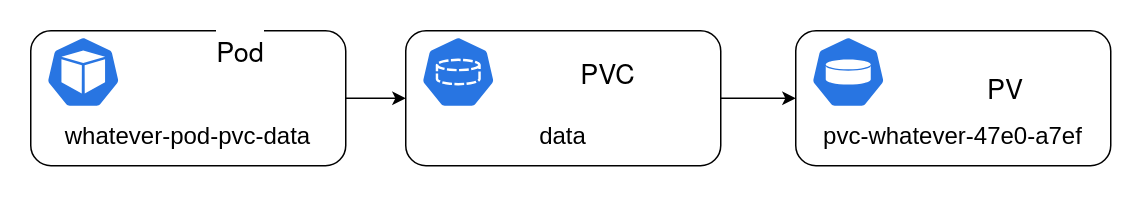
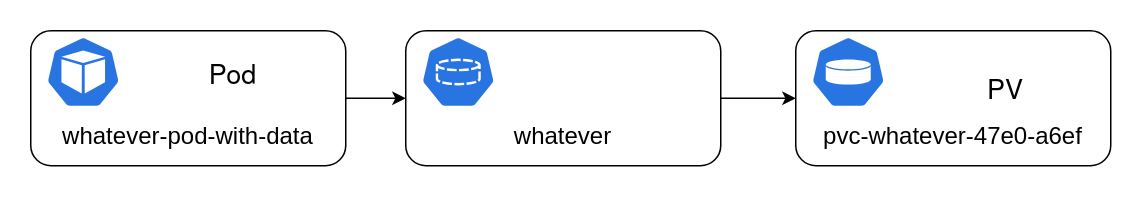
(241, 50) -> (233, 72)
(608, 72) -> none
(188, 136) -> (188, 136)
(563, 136) -> (563, 136)
(953, 136) -> (953, 136)
